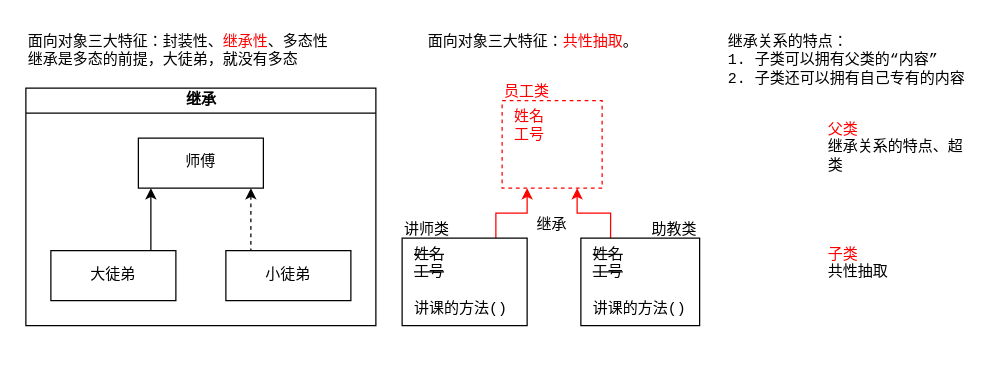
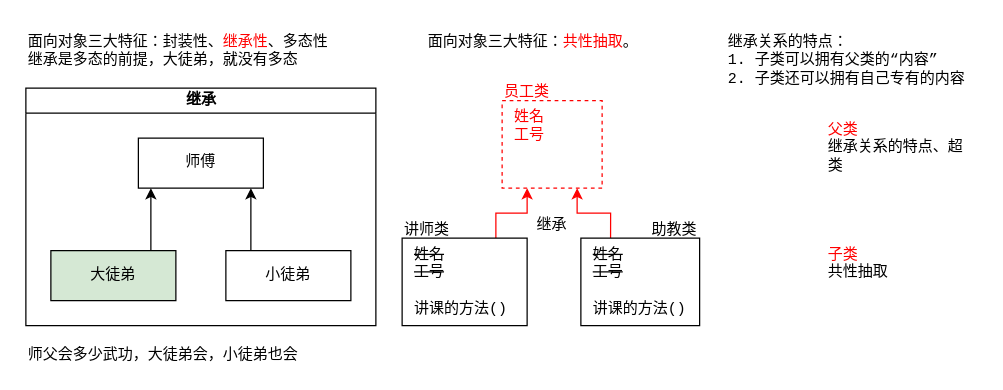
(251, 224) -> (251, 224)
(113, 276) -> (113, 276)
none -> (201, 351)
